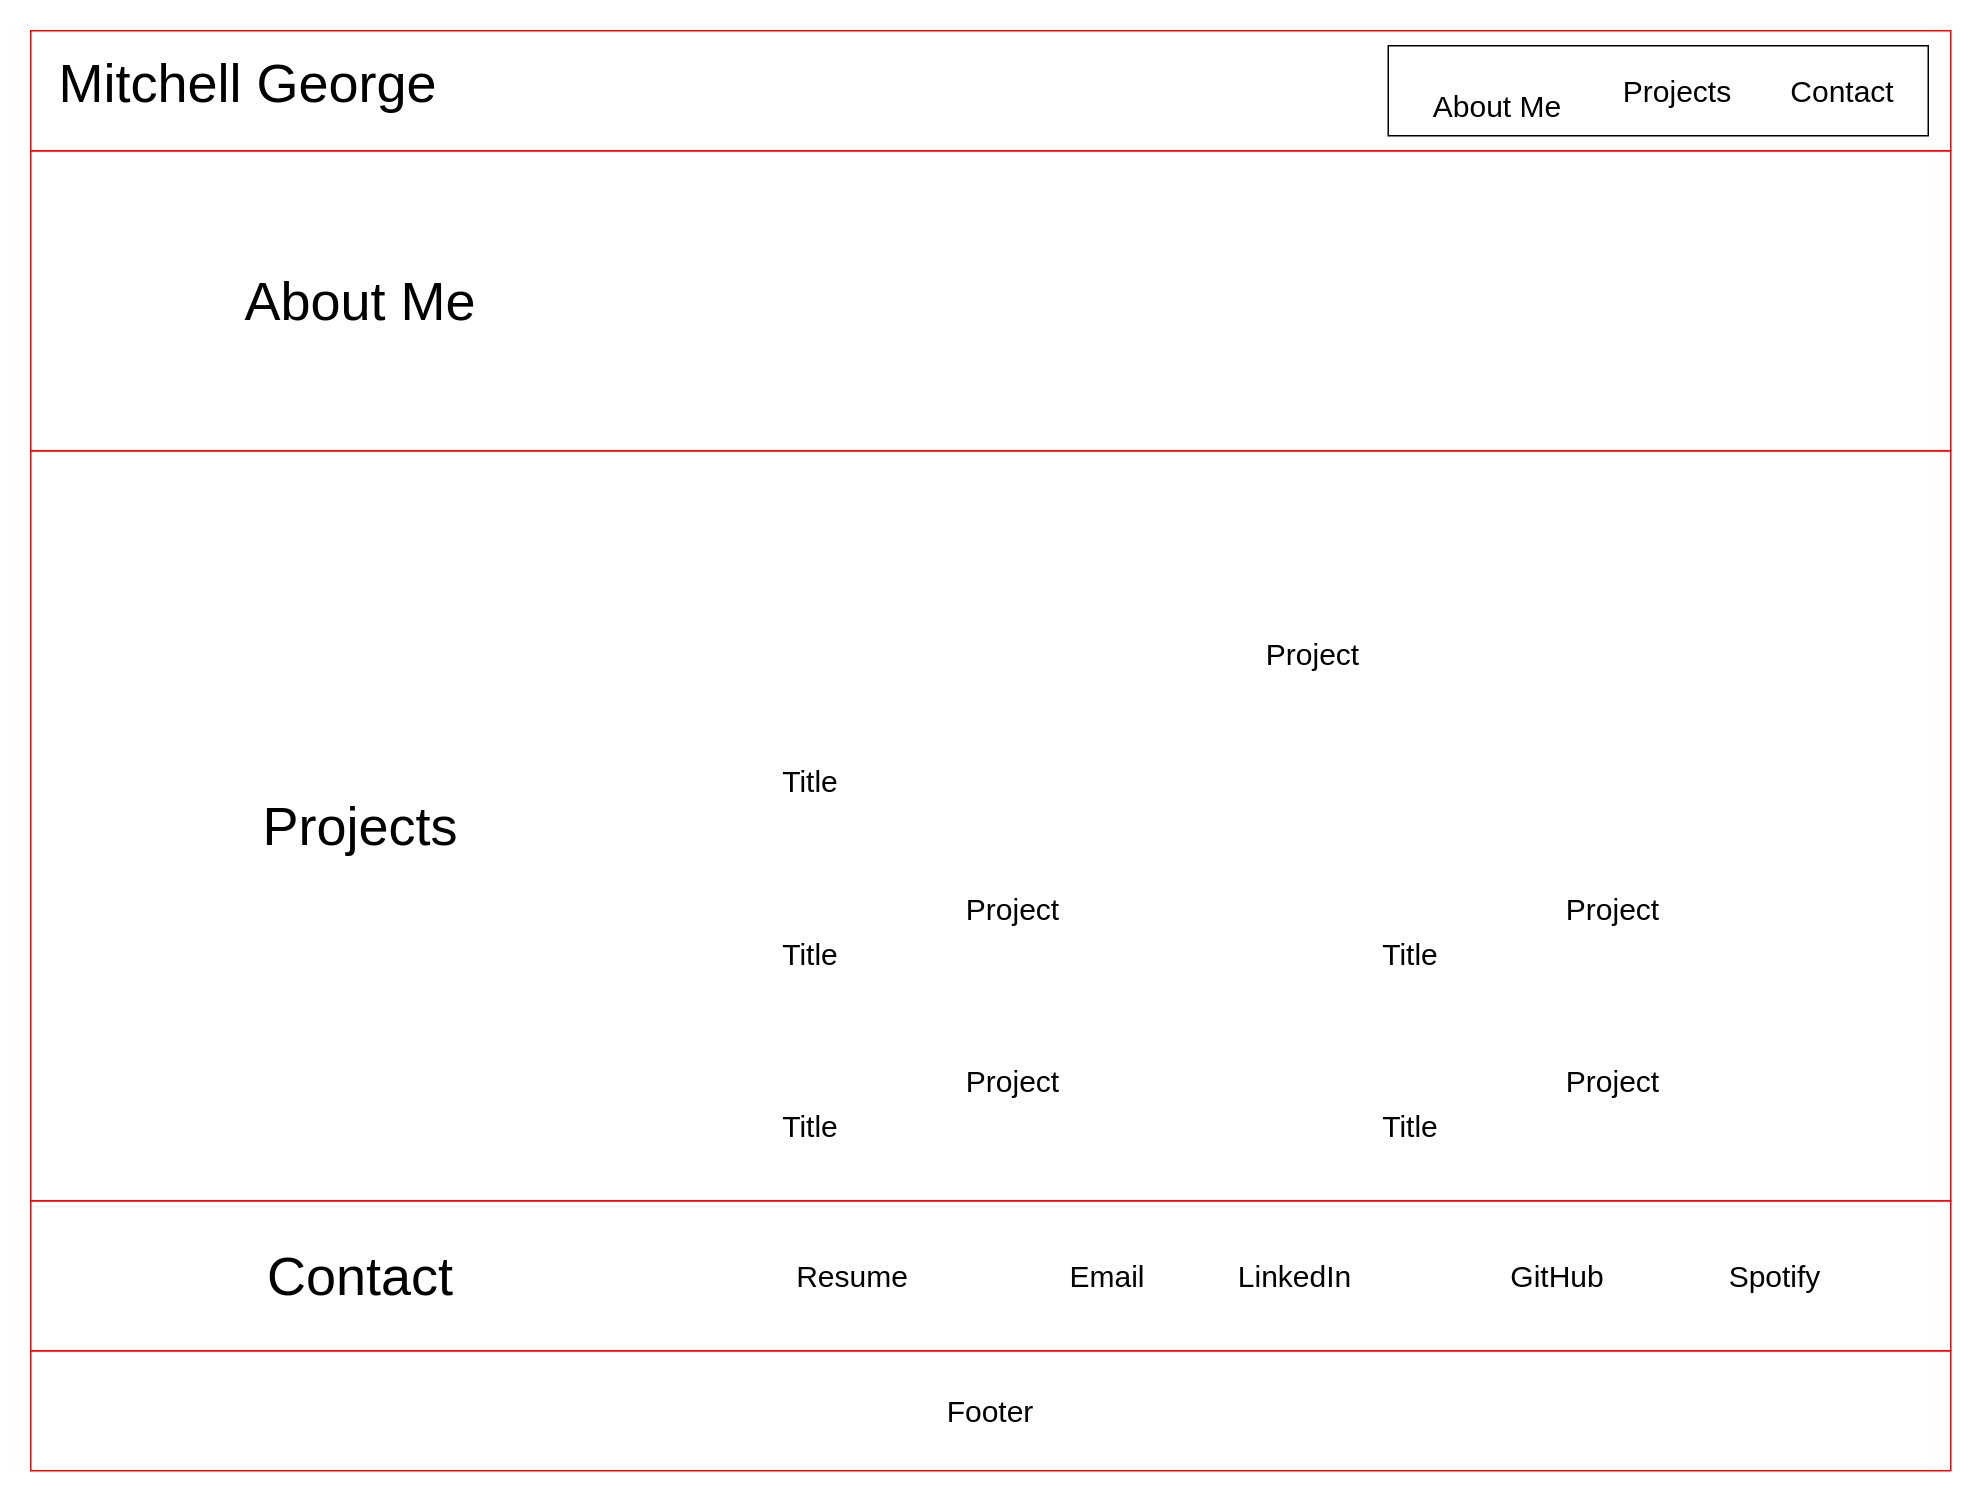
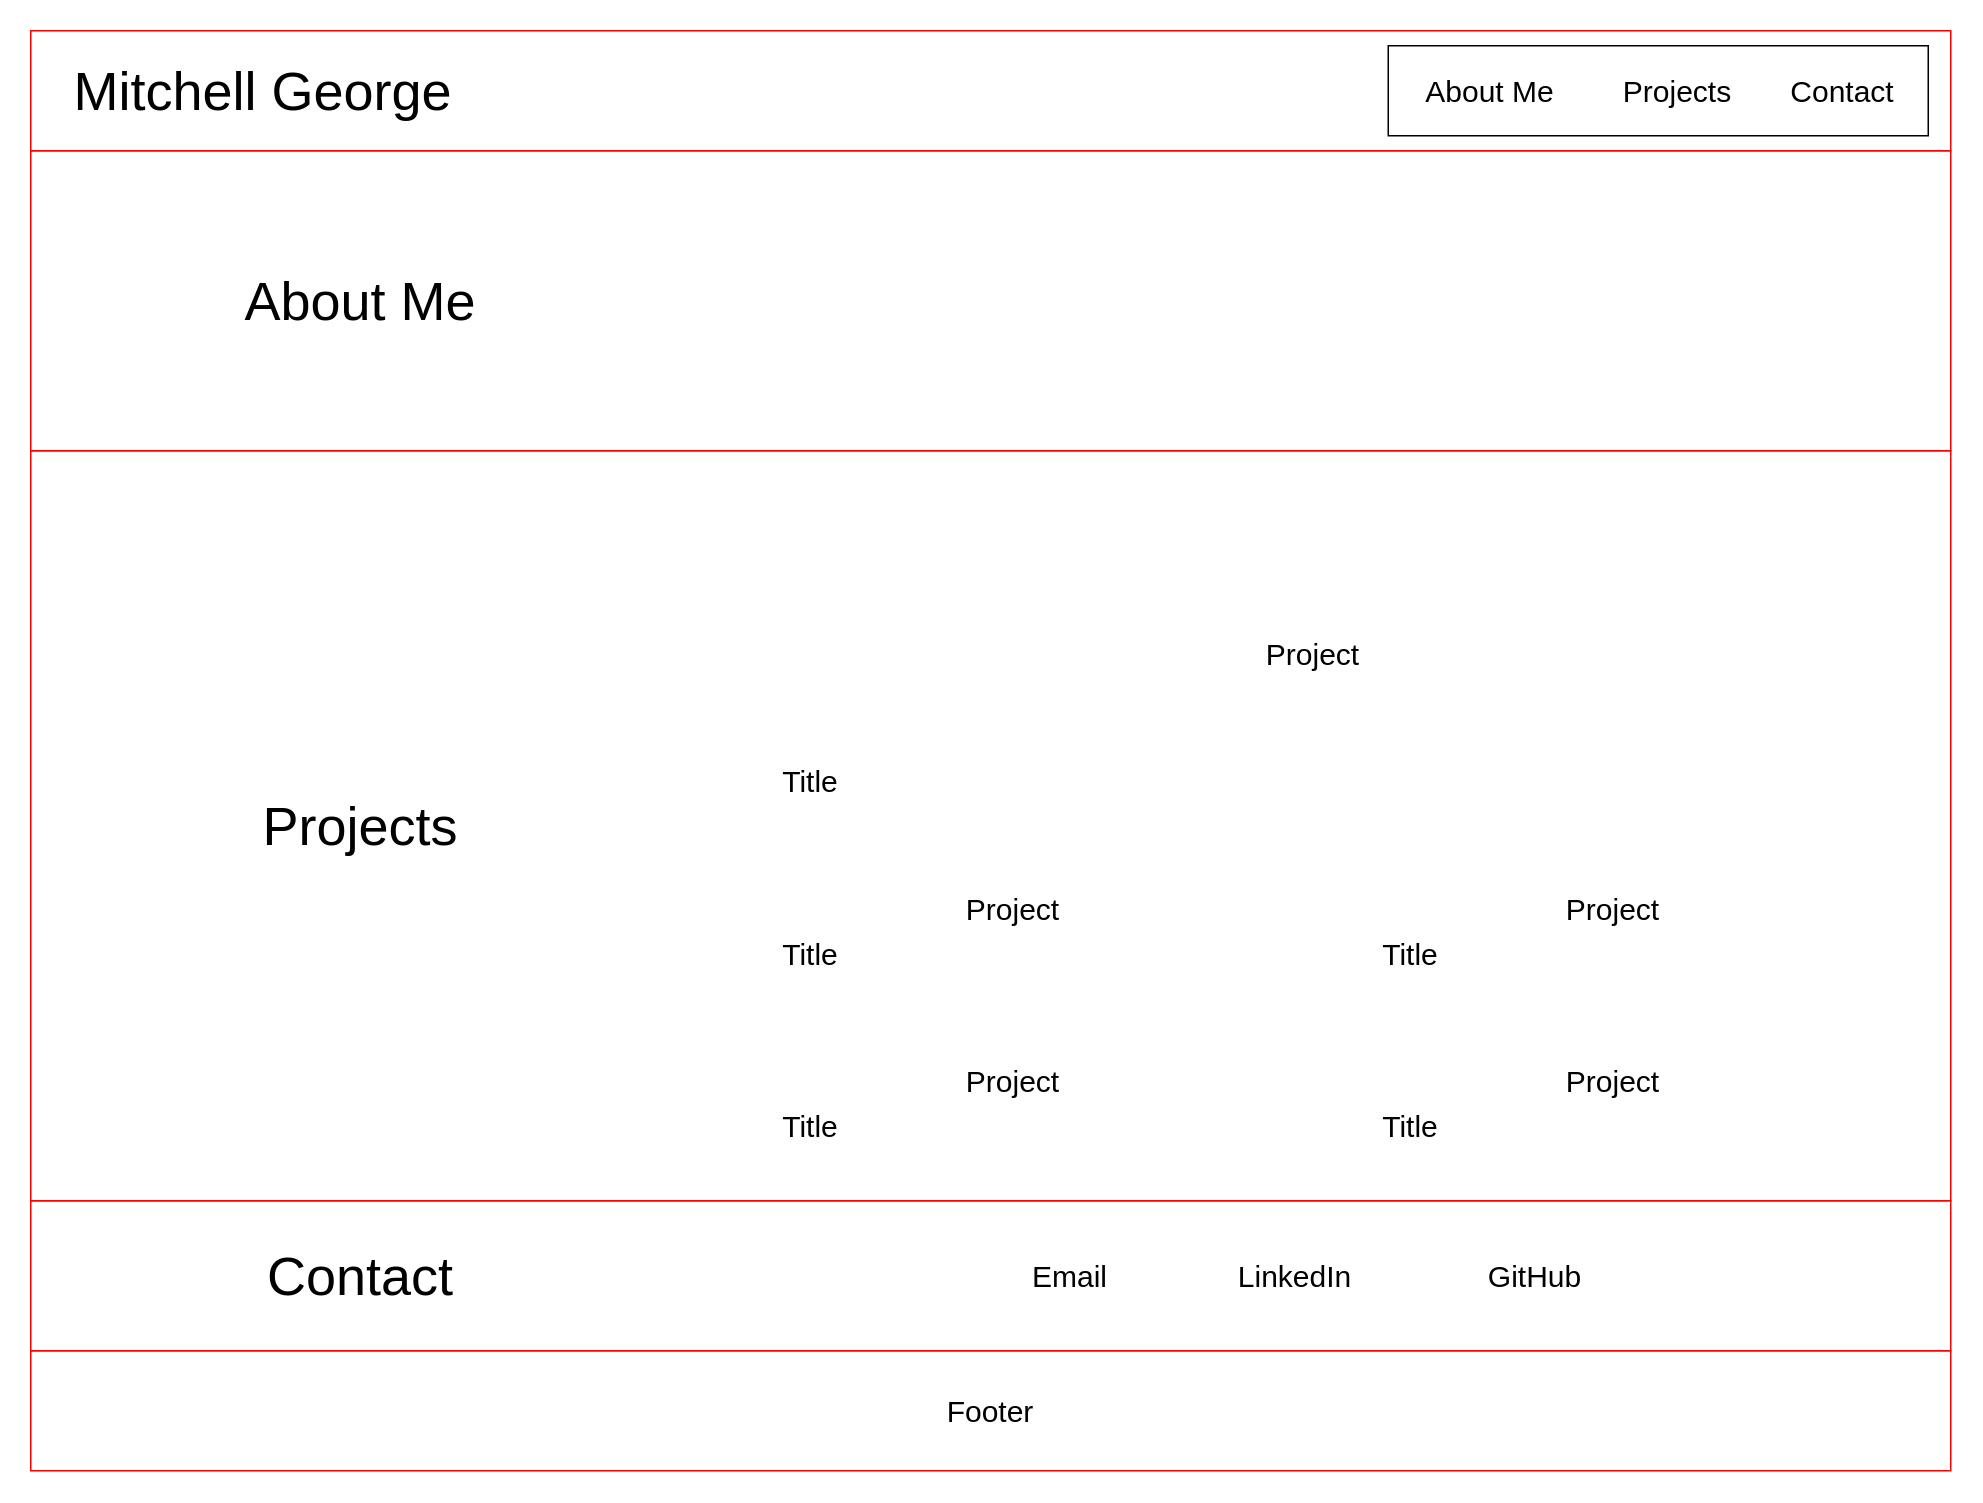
(248, 83) -> (263, 91)
(1497, 106) -> (1490, 91)
(852, 1276) -> none
(1107, 1276) -> (1070, 1276)
(1557, 1276) -> (1535, 1276)
(1775, 1276) -> none
